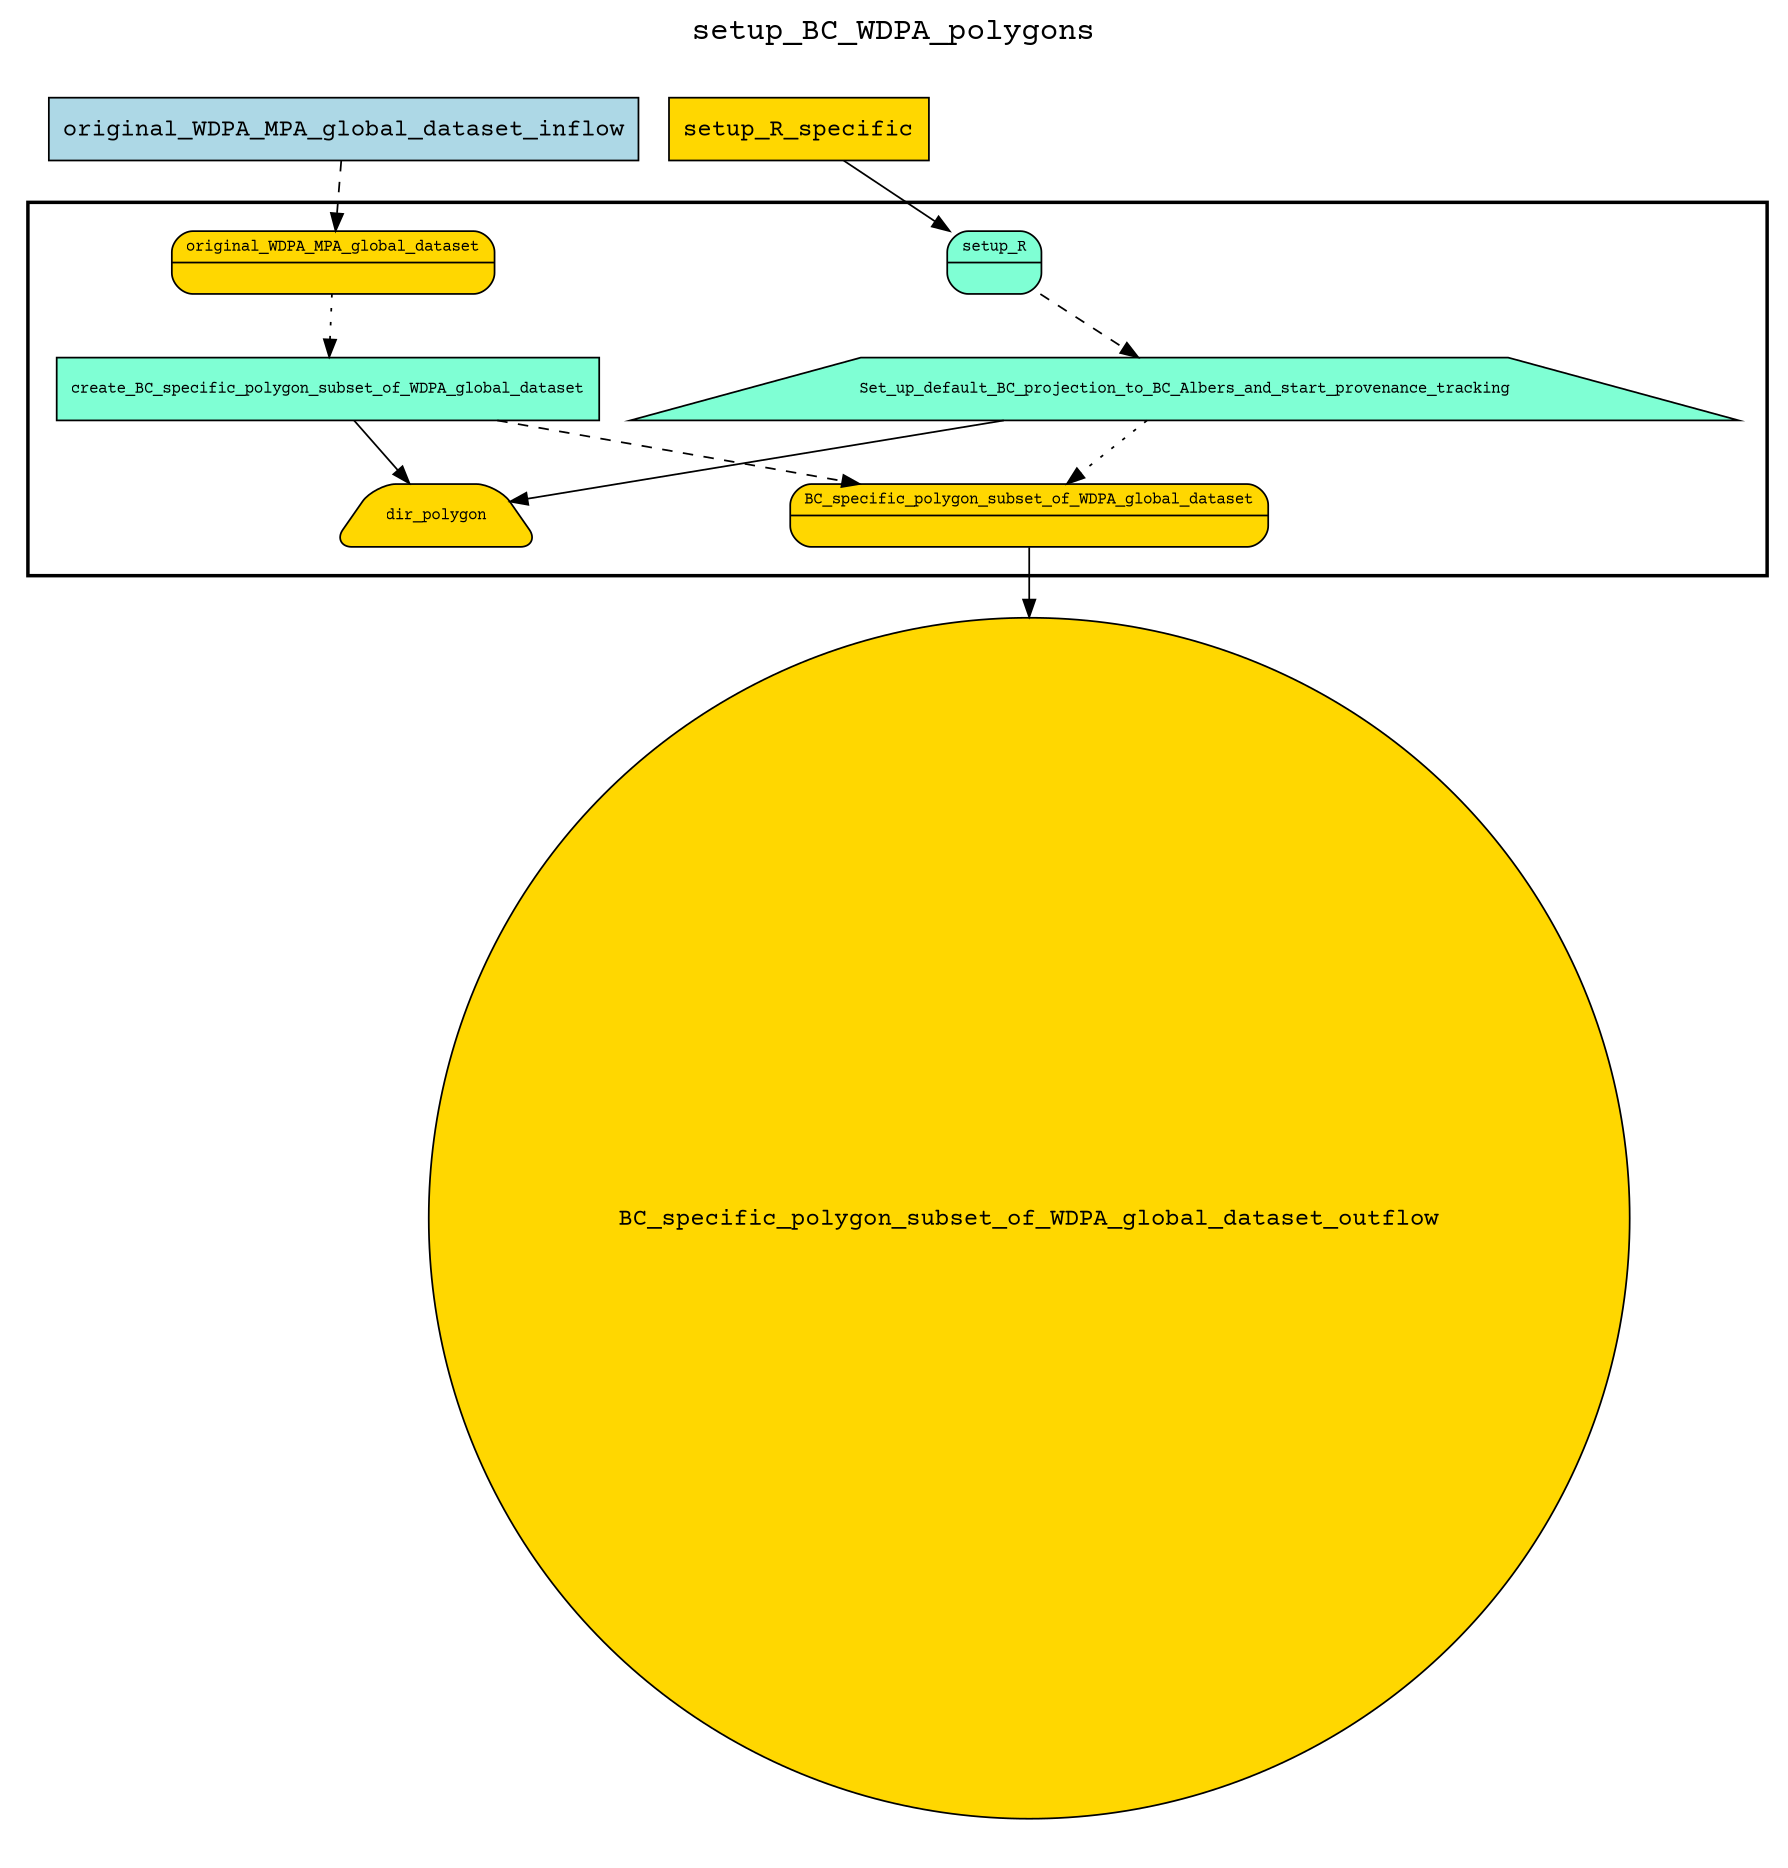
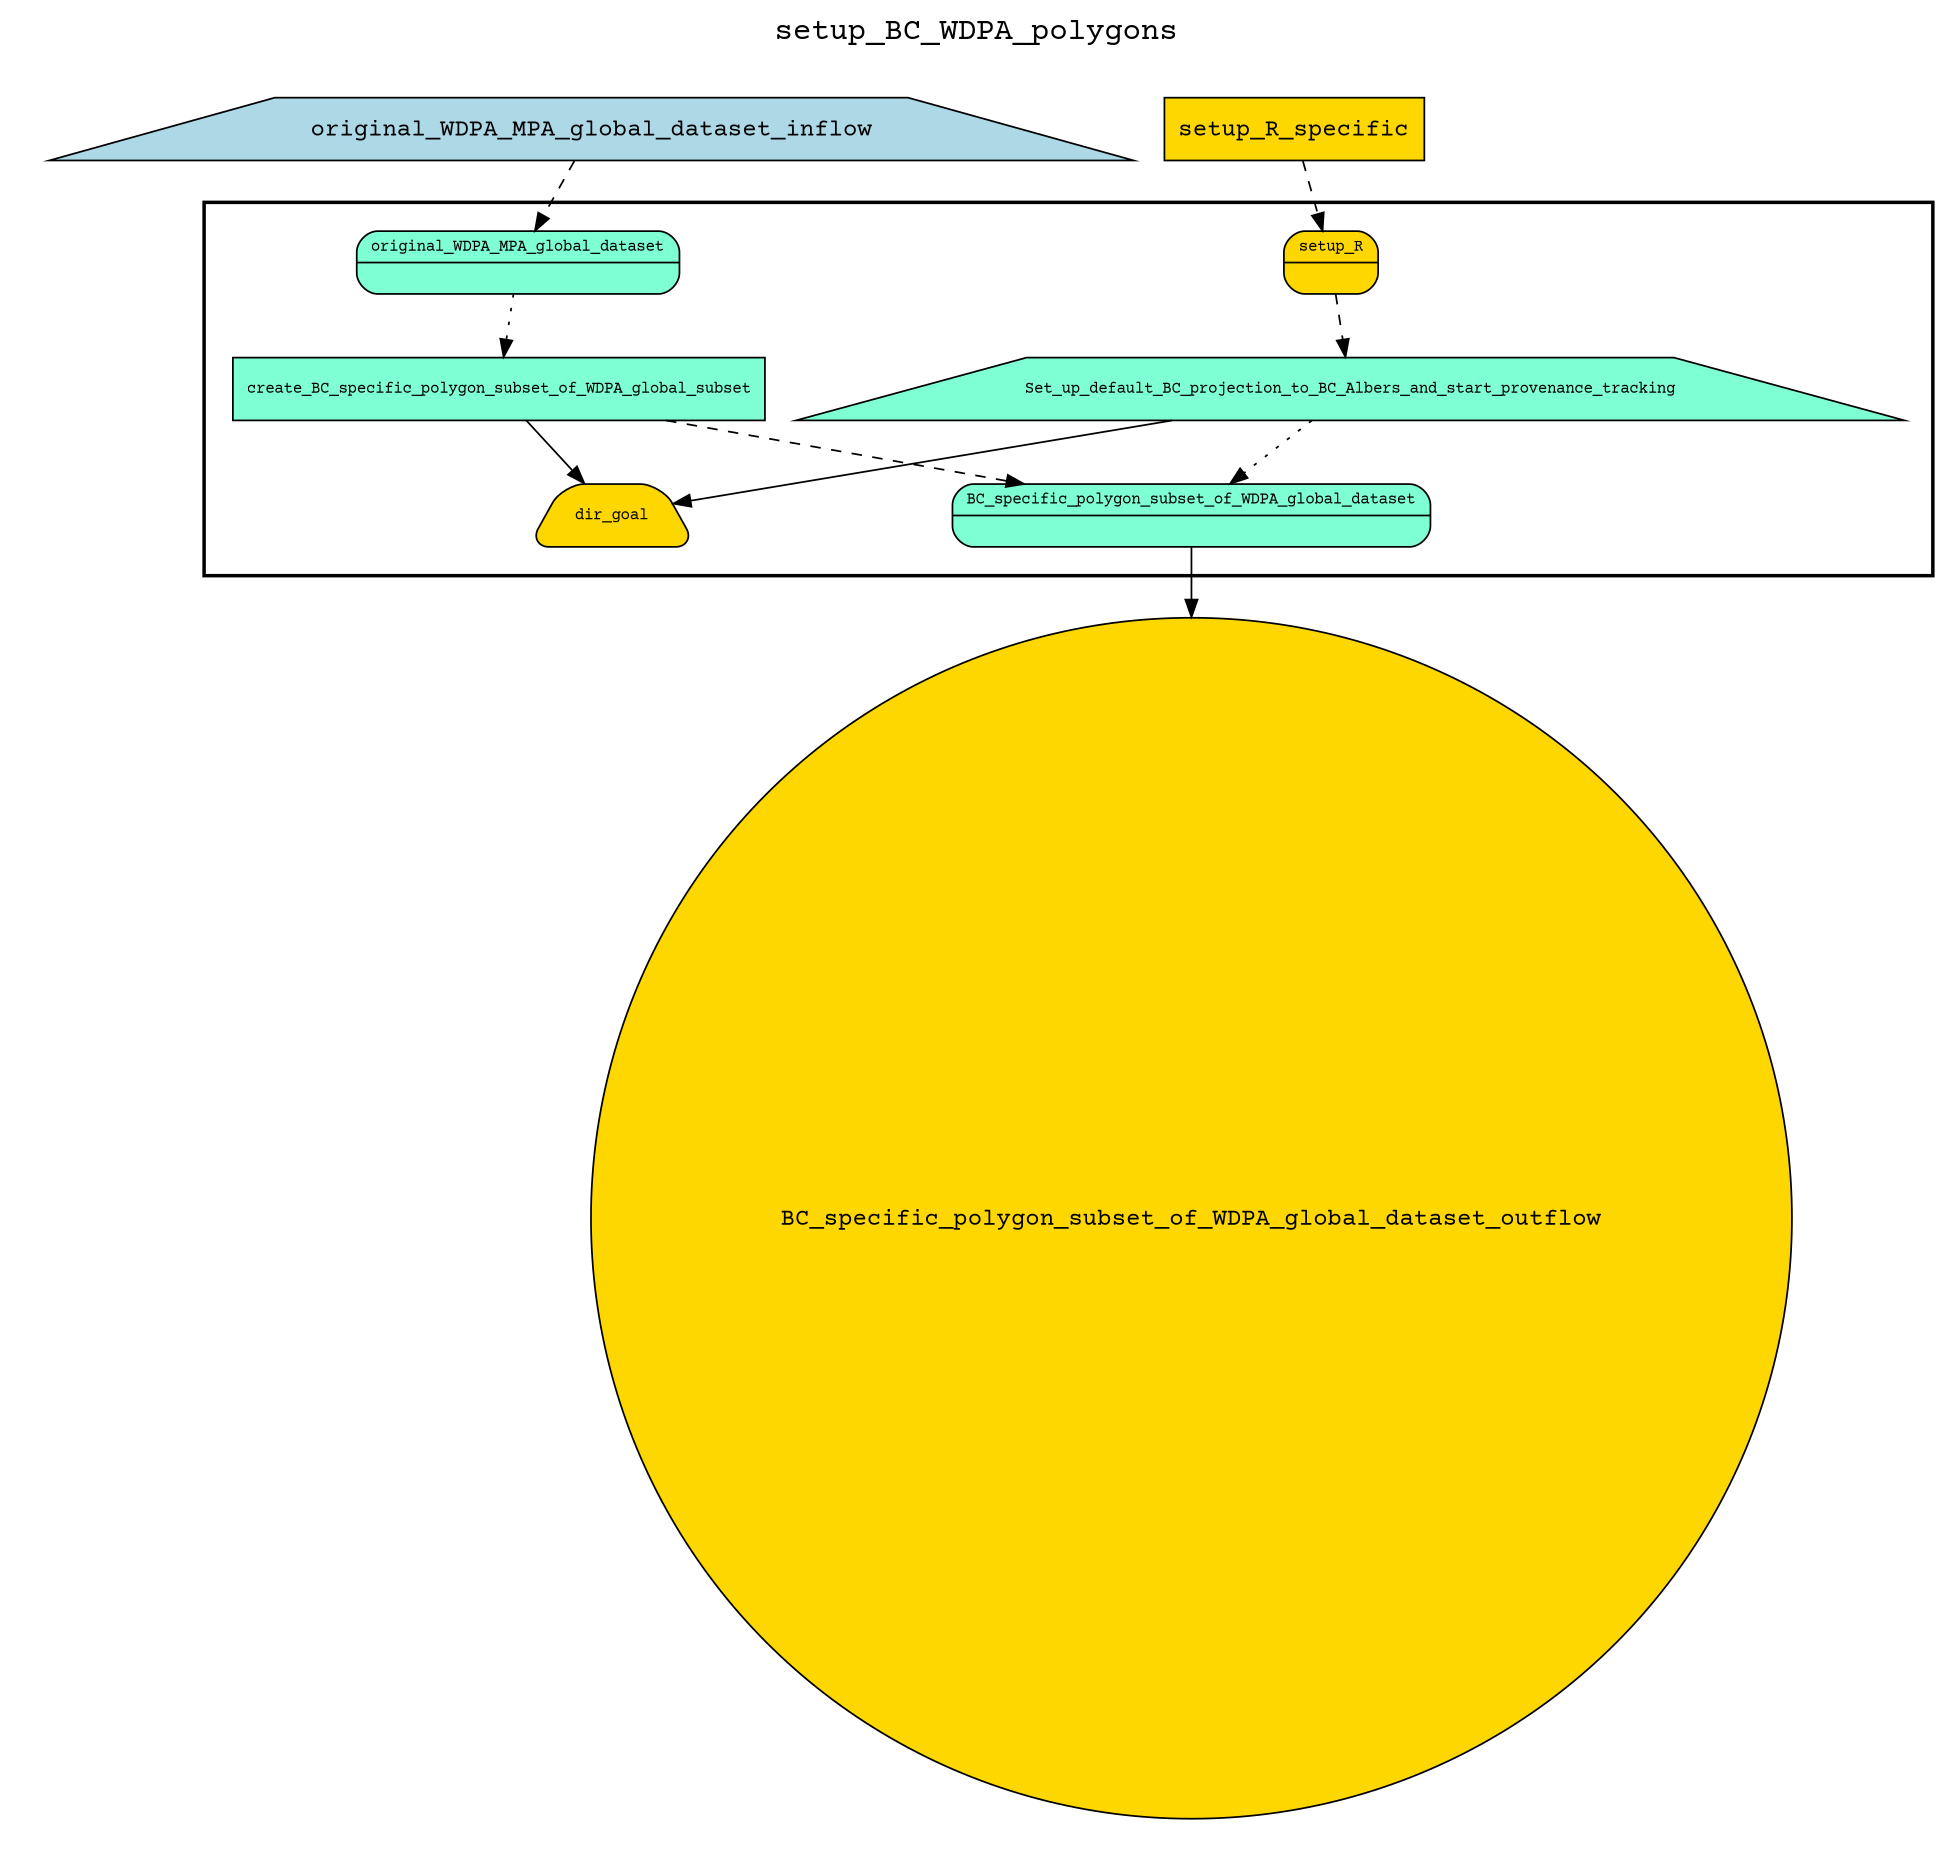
(344, 129) -> (591, 129)
(889, 191) -> (1310, 187)
(333, 263) -> (518, 263)
(994, 263) -> (1331, 263)
(328, 389) -> (499, 389)
(436, 515) -> (612, 515)
(1029, 515) -> (1191, 515)
